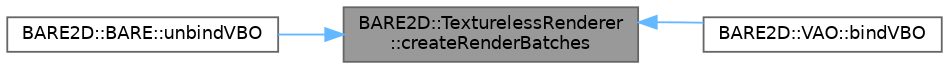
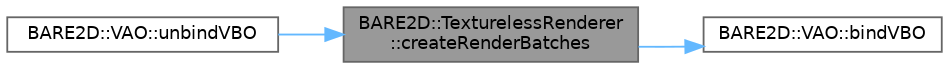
(680, 22) -> (662, 47)
(143, 35) -> (143, 35)
